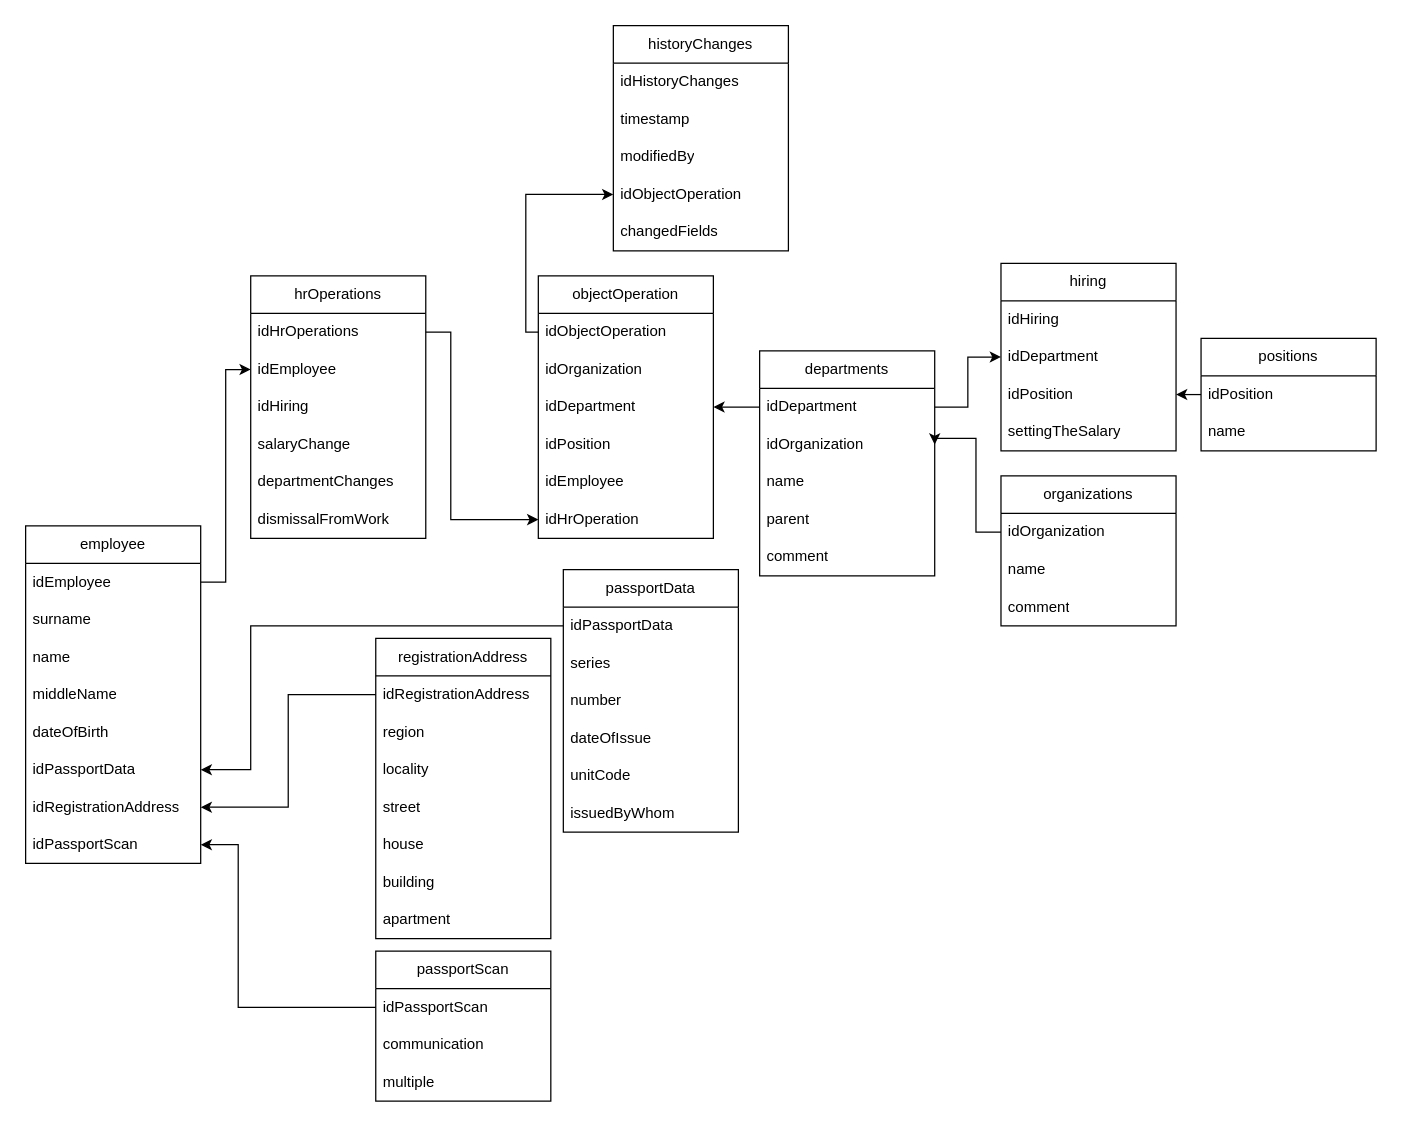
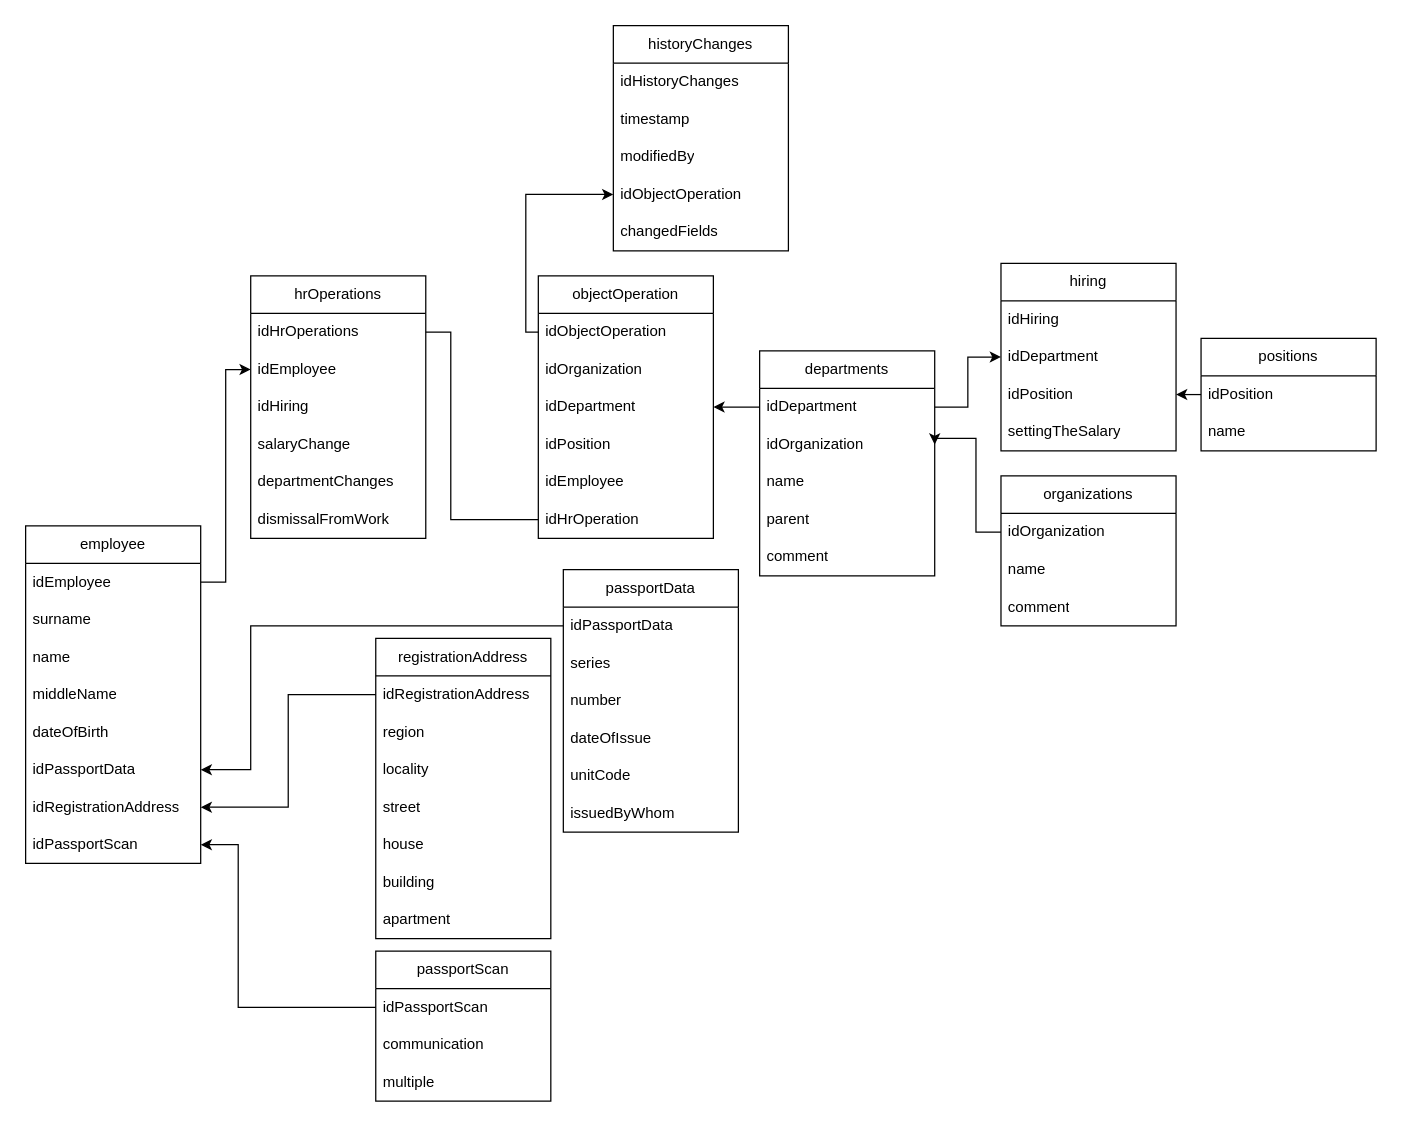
(528, 519) -> (531, 519)
